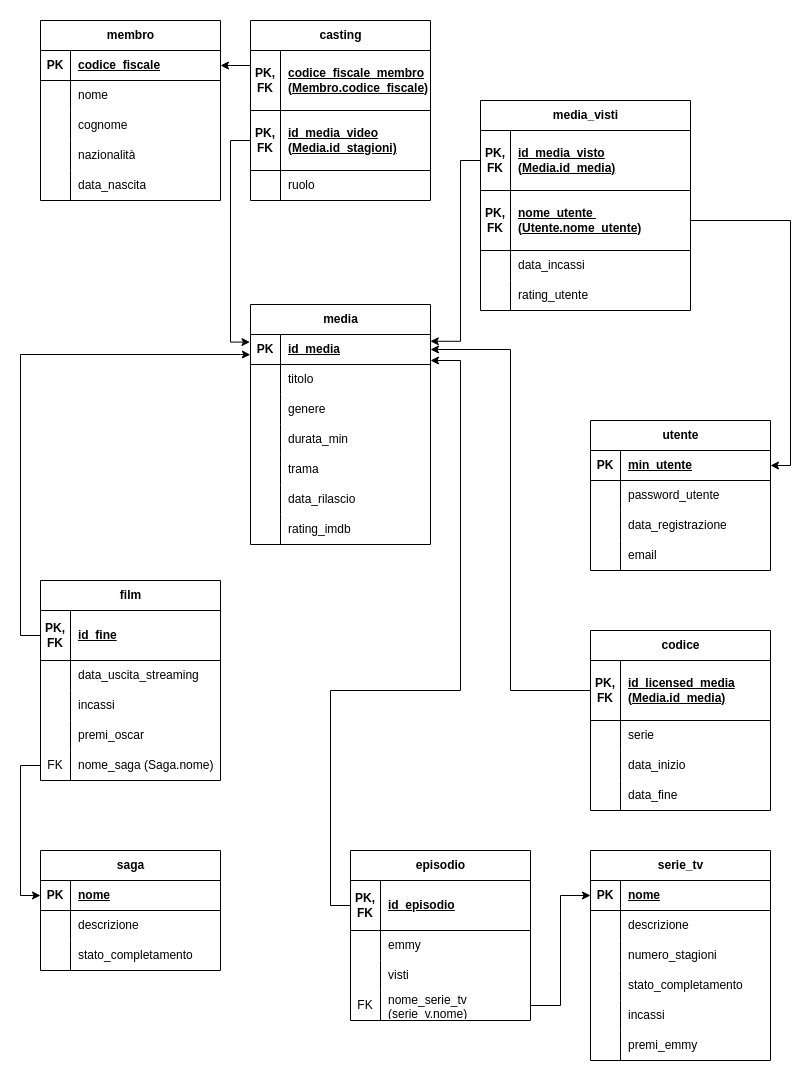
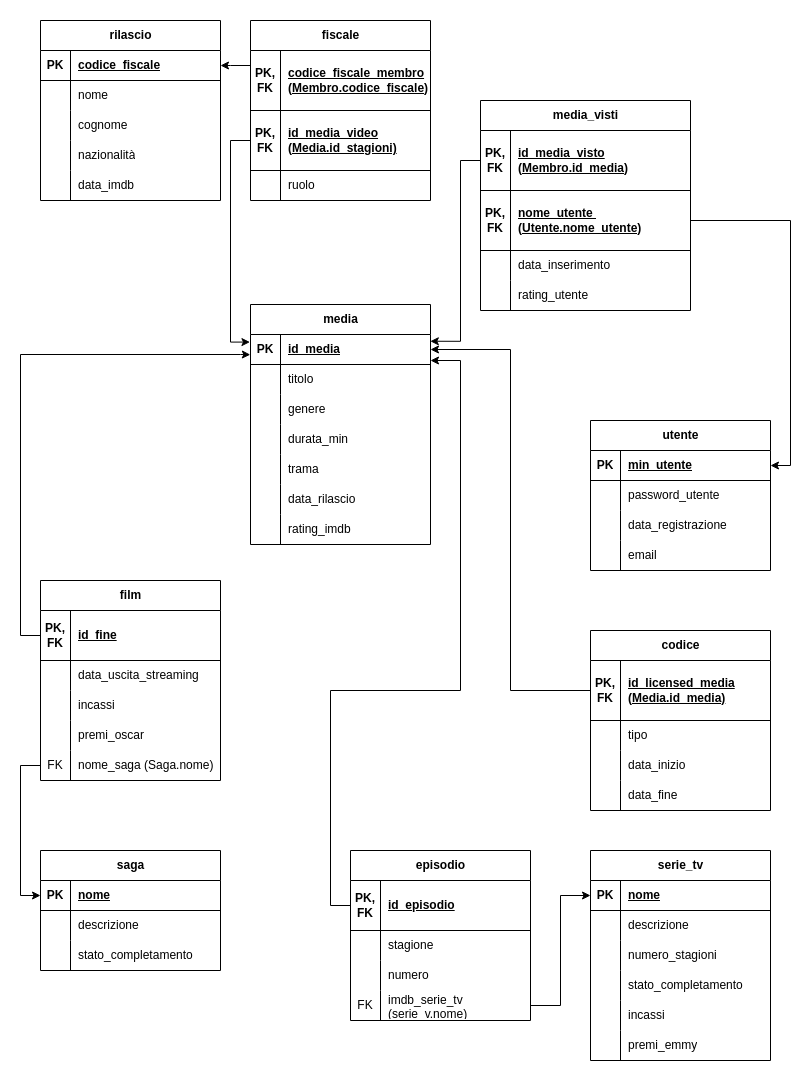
(131, 36) -> (131, 36)
(341, 36) -> (341, 36)
(605, 161) -> (605, 161)
(117, 186) -> (107, 186)
(556, 266) -> (569, 266)
(644, 736) -> (640, 736)
(402, 946) -> (414, 946)
(402, 976) -> (409, 976)
(460, 1006) -> (460, 1006)
